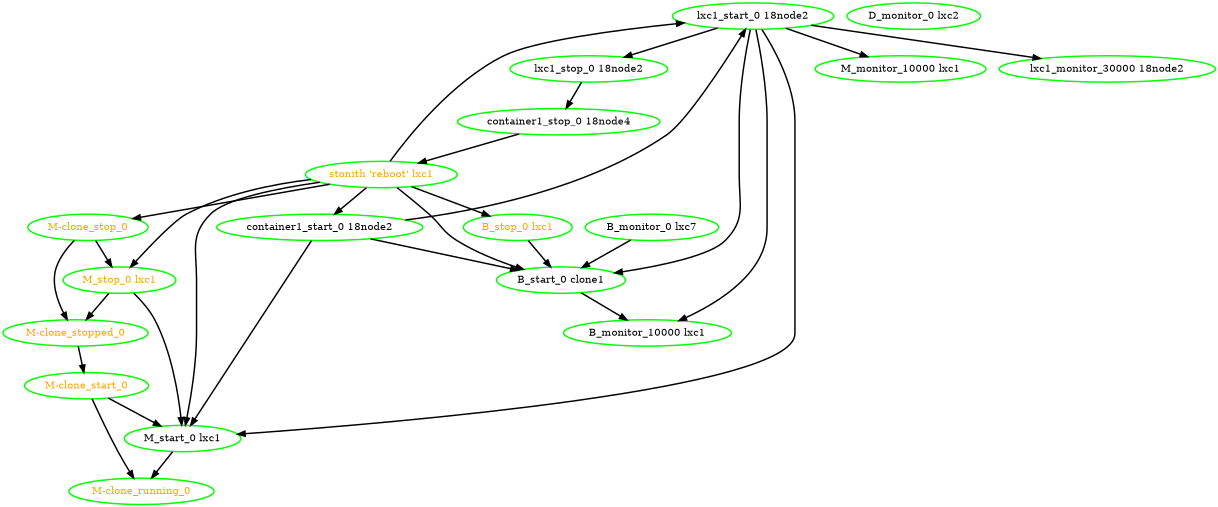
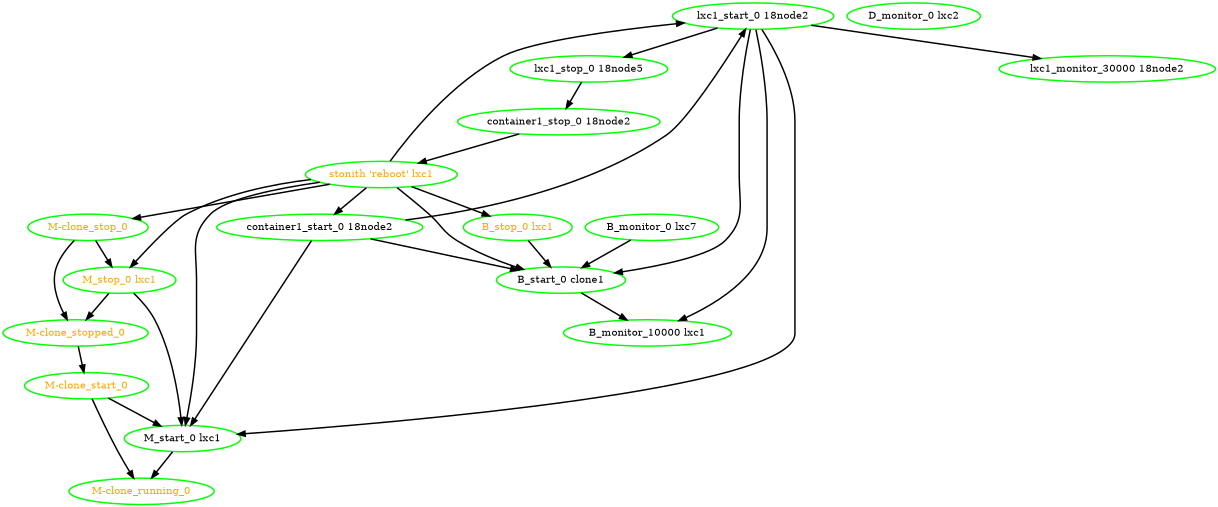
(589, 69) -> (589, 69)
(901, 69) -> none
(559, 122) -> (559, 122)
